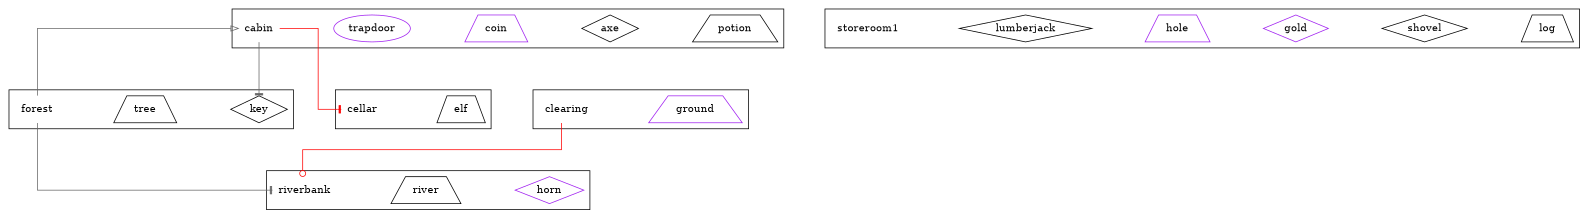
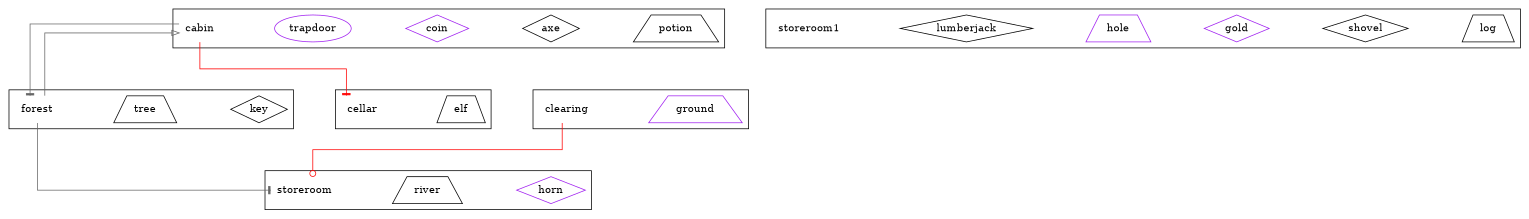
(496, 28) -> (437, 28)
(259, 67) -> (71, 24)
(305, 190) -> (305, 190)
